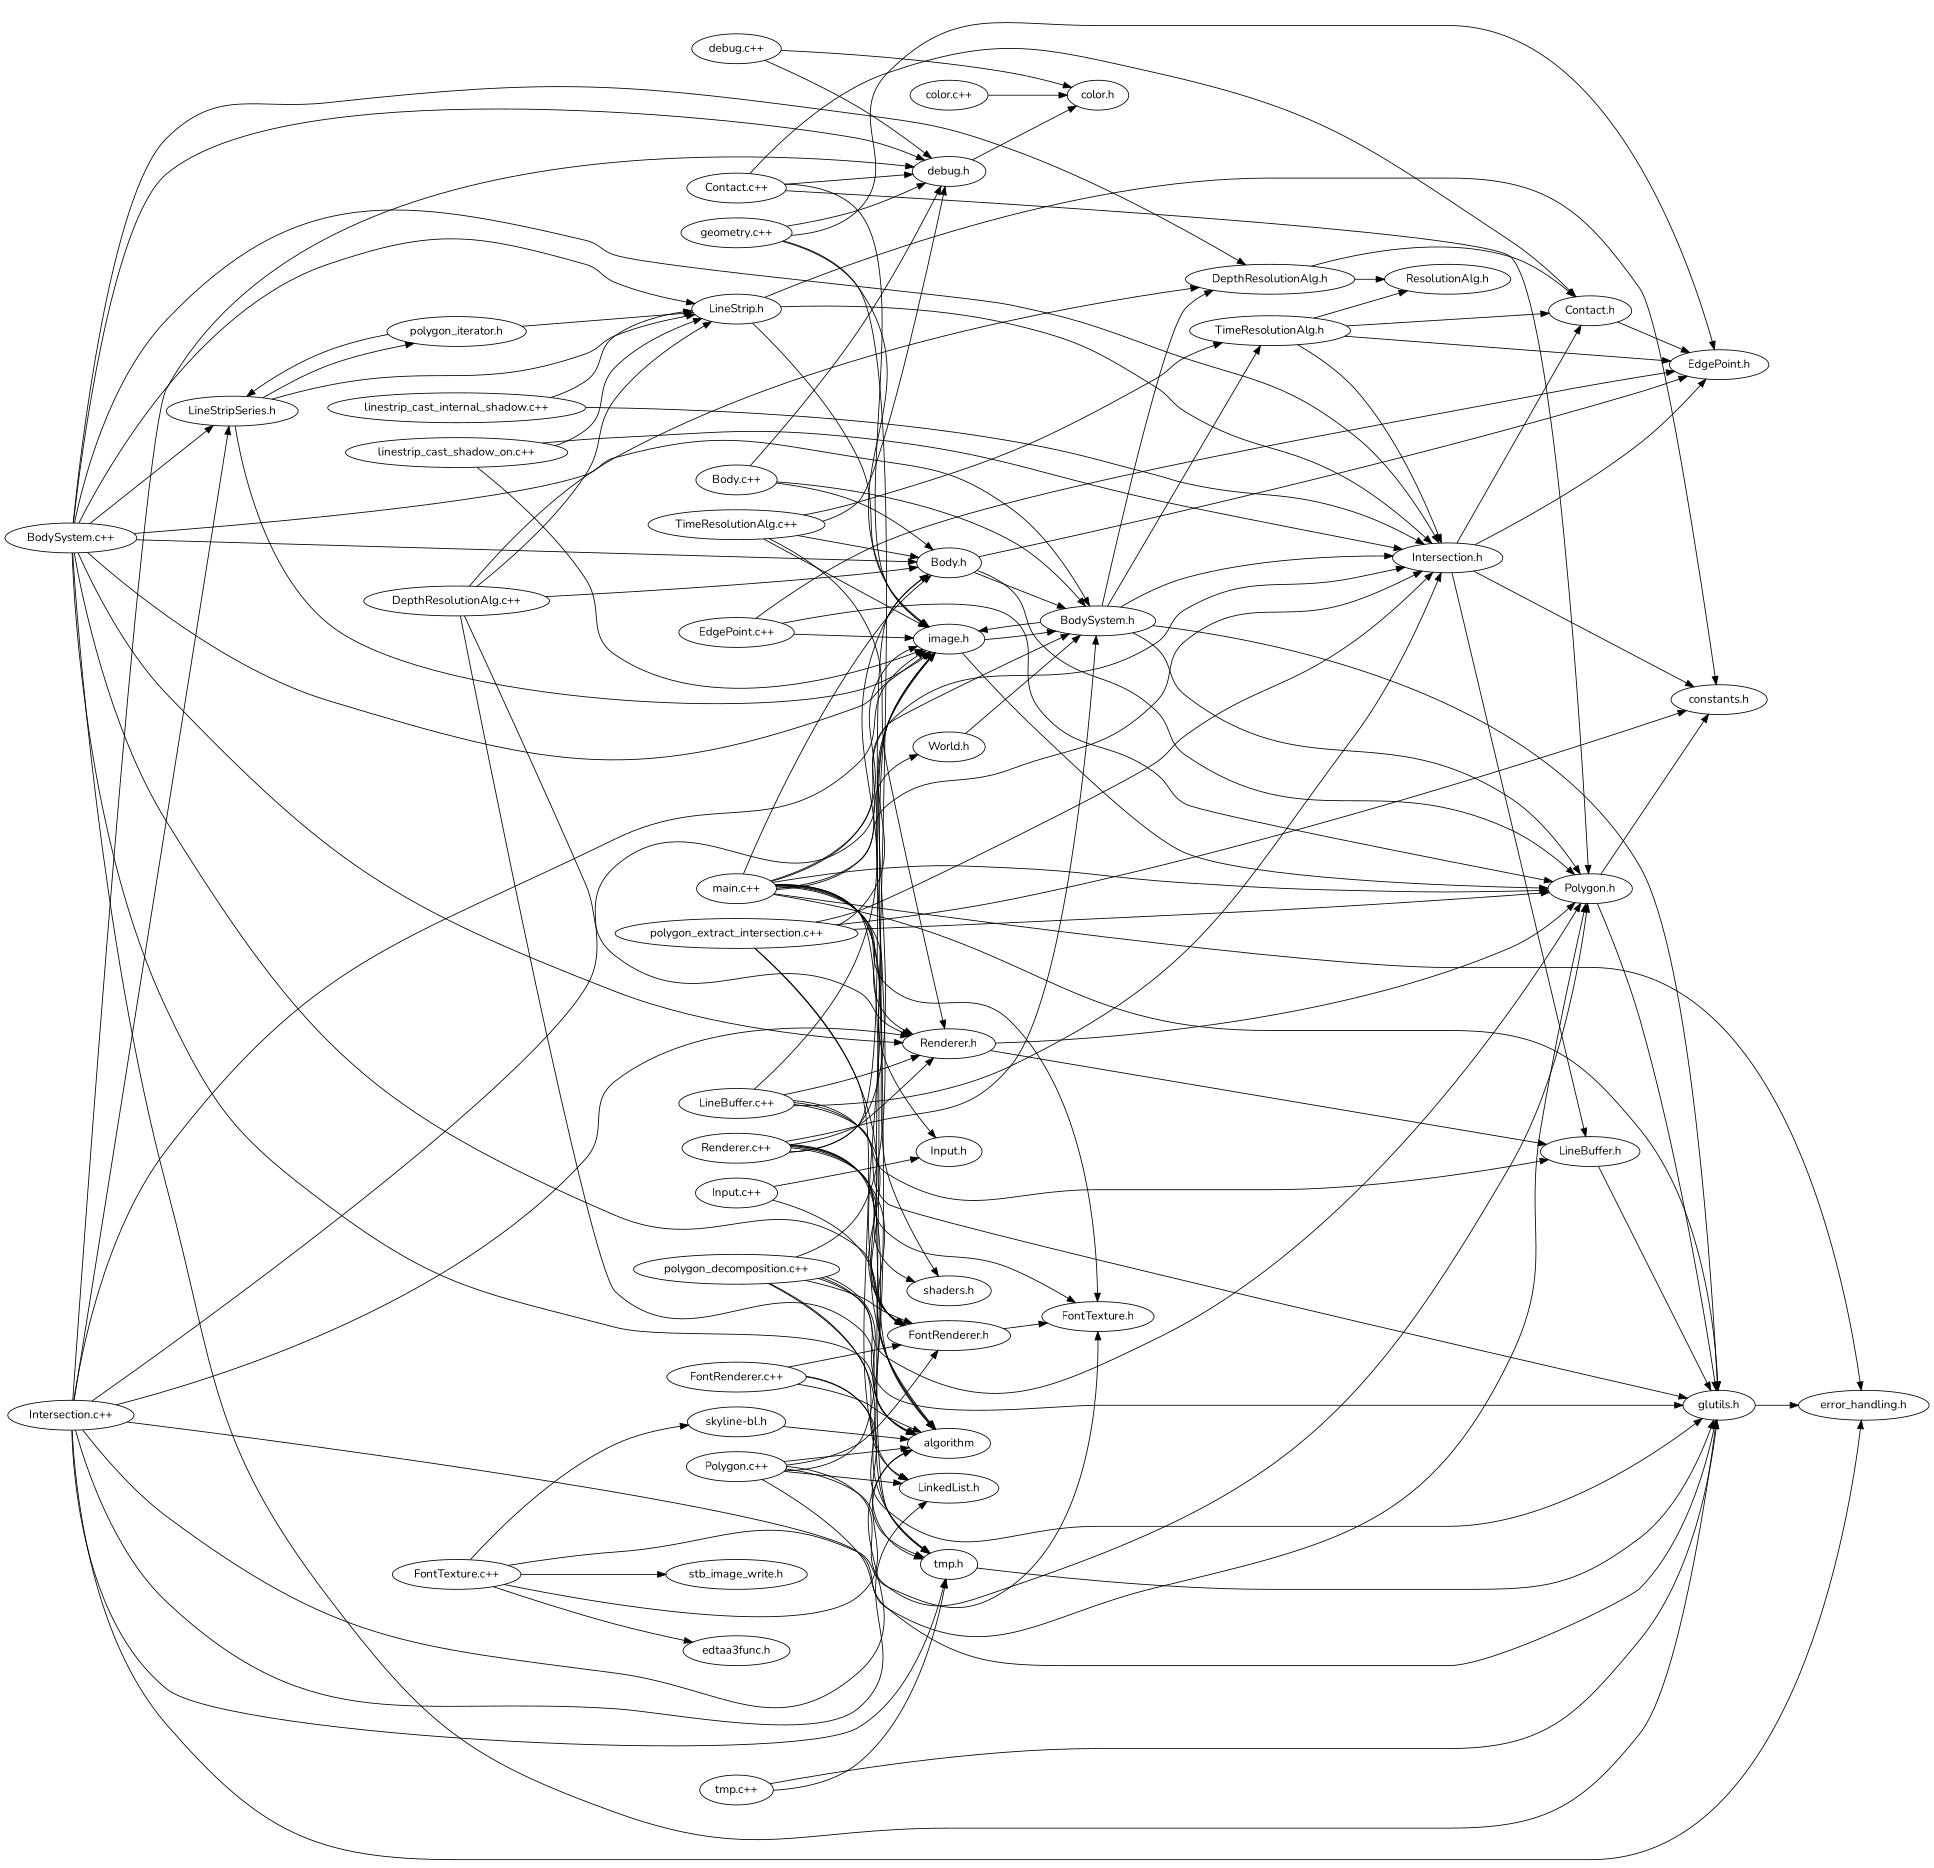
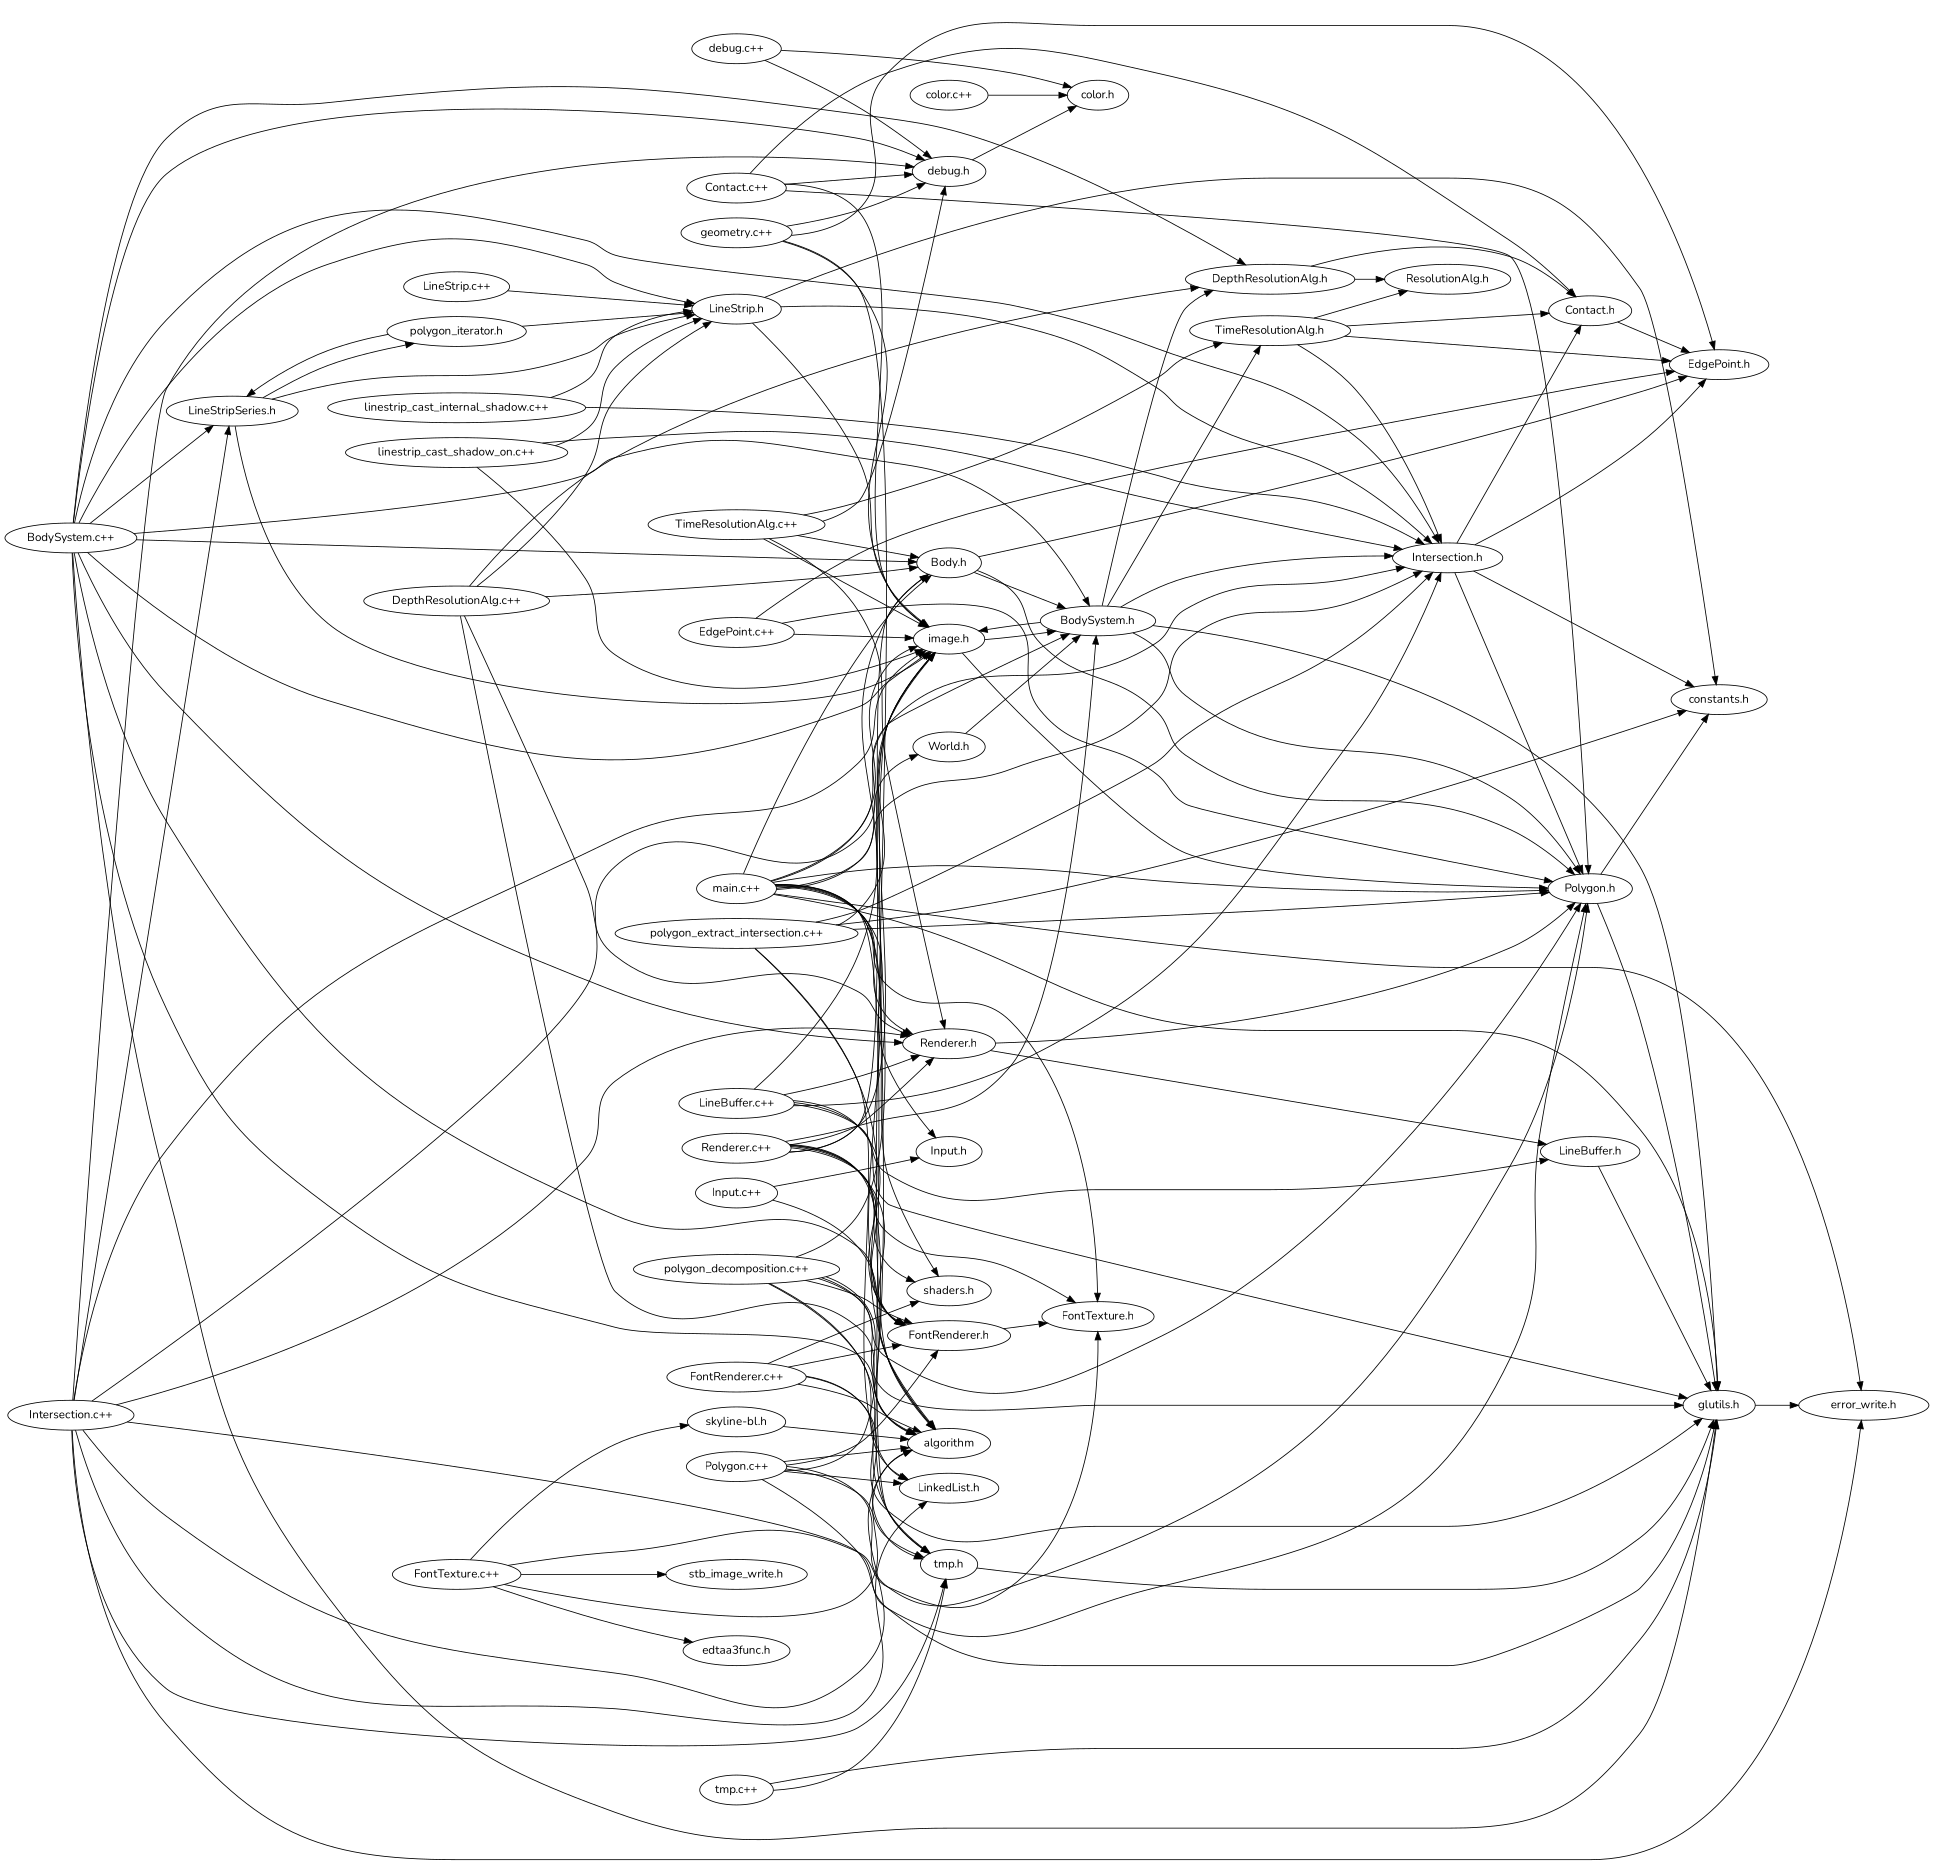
none -> (457, 287)
(737, 480) -> none
(1518, 851) -> (1517, 719)
none -> (832, 1336)
(1864, 1405) -> (1864, 1405)
